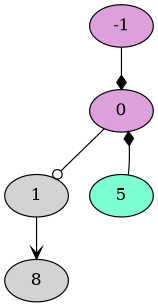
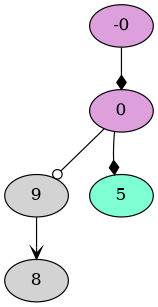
(121, 26) -> (121, 26)
(129, 160) -> (114, 146)
(37, 196) -> (37, 196)
